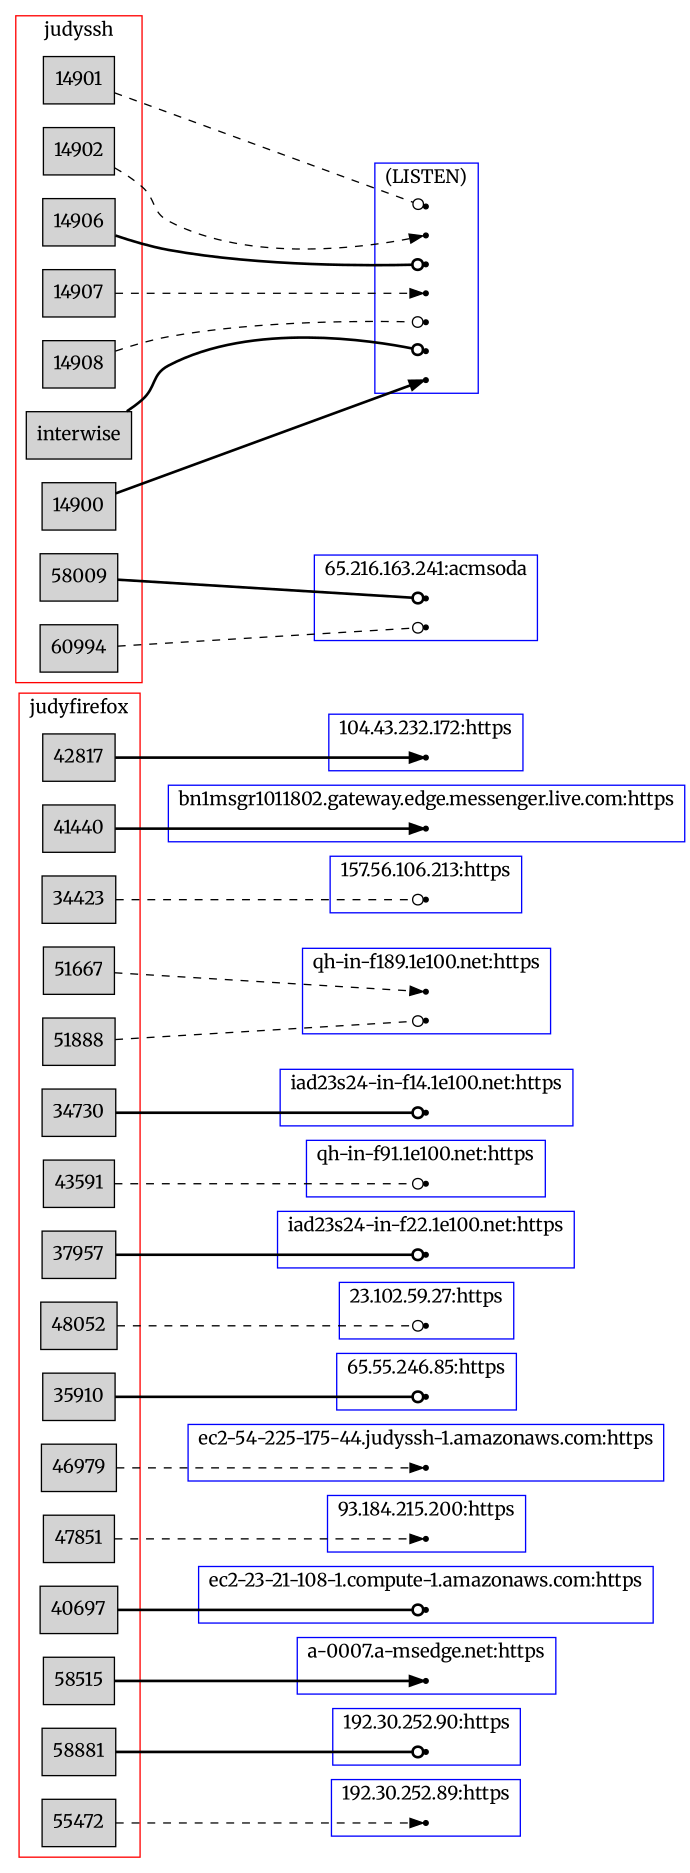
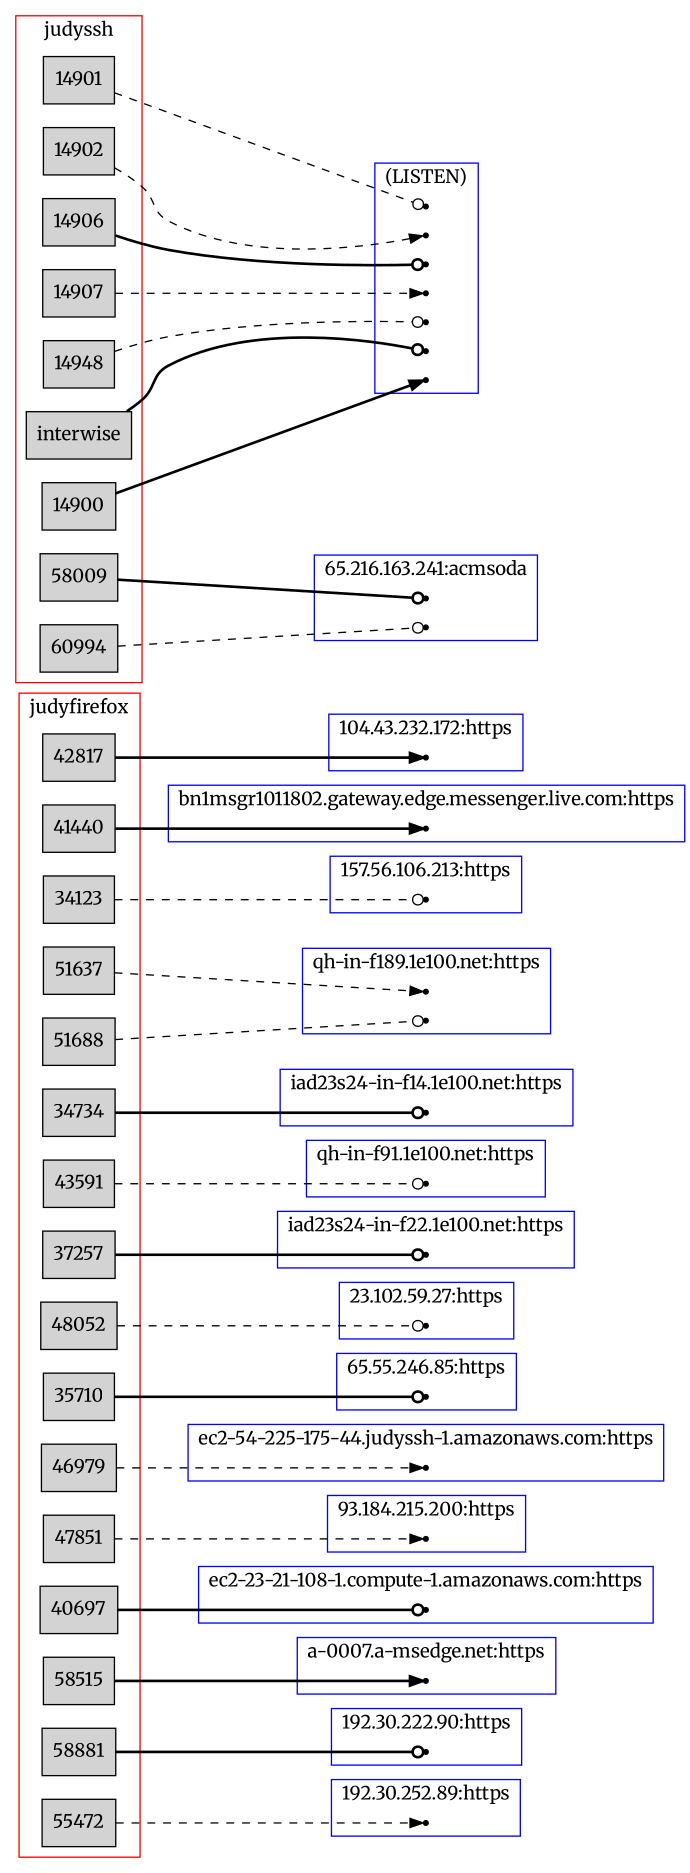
(79, 364) -> (79, 364)
(79, 900) -> (79, 900)
(79, 971) -> (79, 971)
(79, 1042) -> (79, 1042)
(79, 1113) -> (79, 1113)
(79, 1255) -> (79, 1255)
(79, 1397) -> (79, 1397)
(427, 1724) -> (427, 1724)
